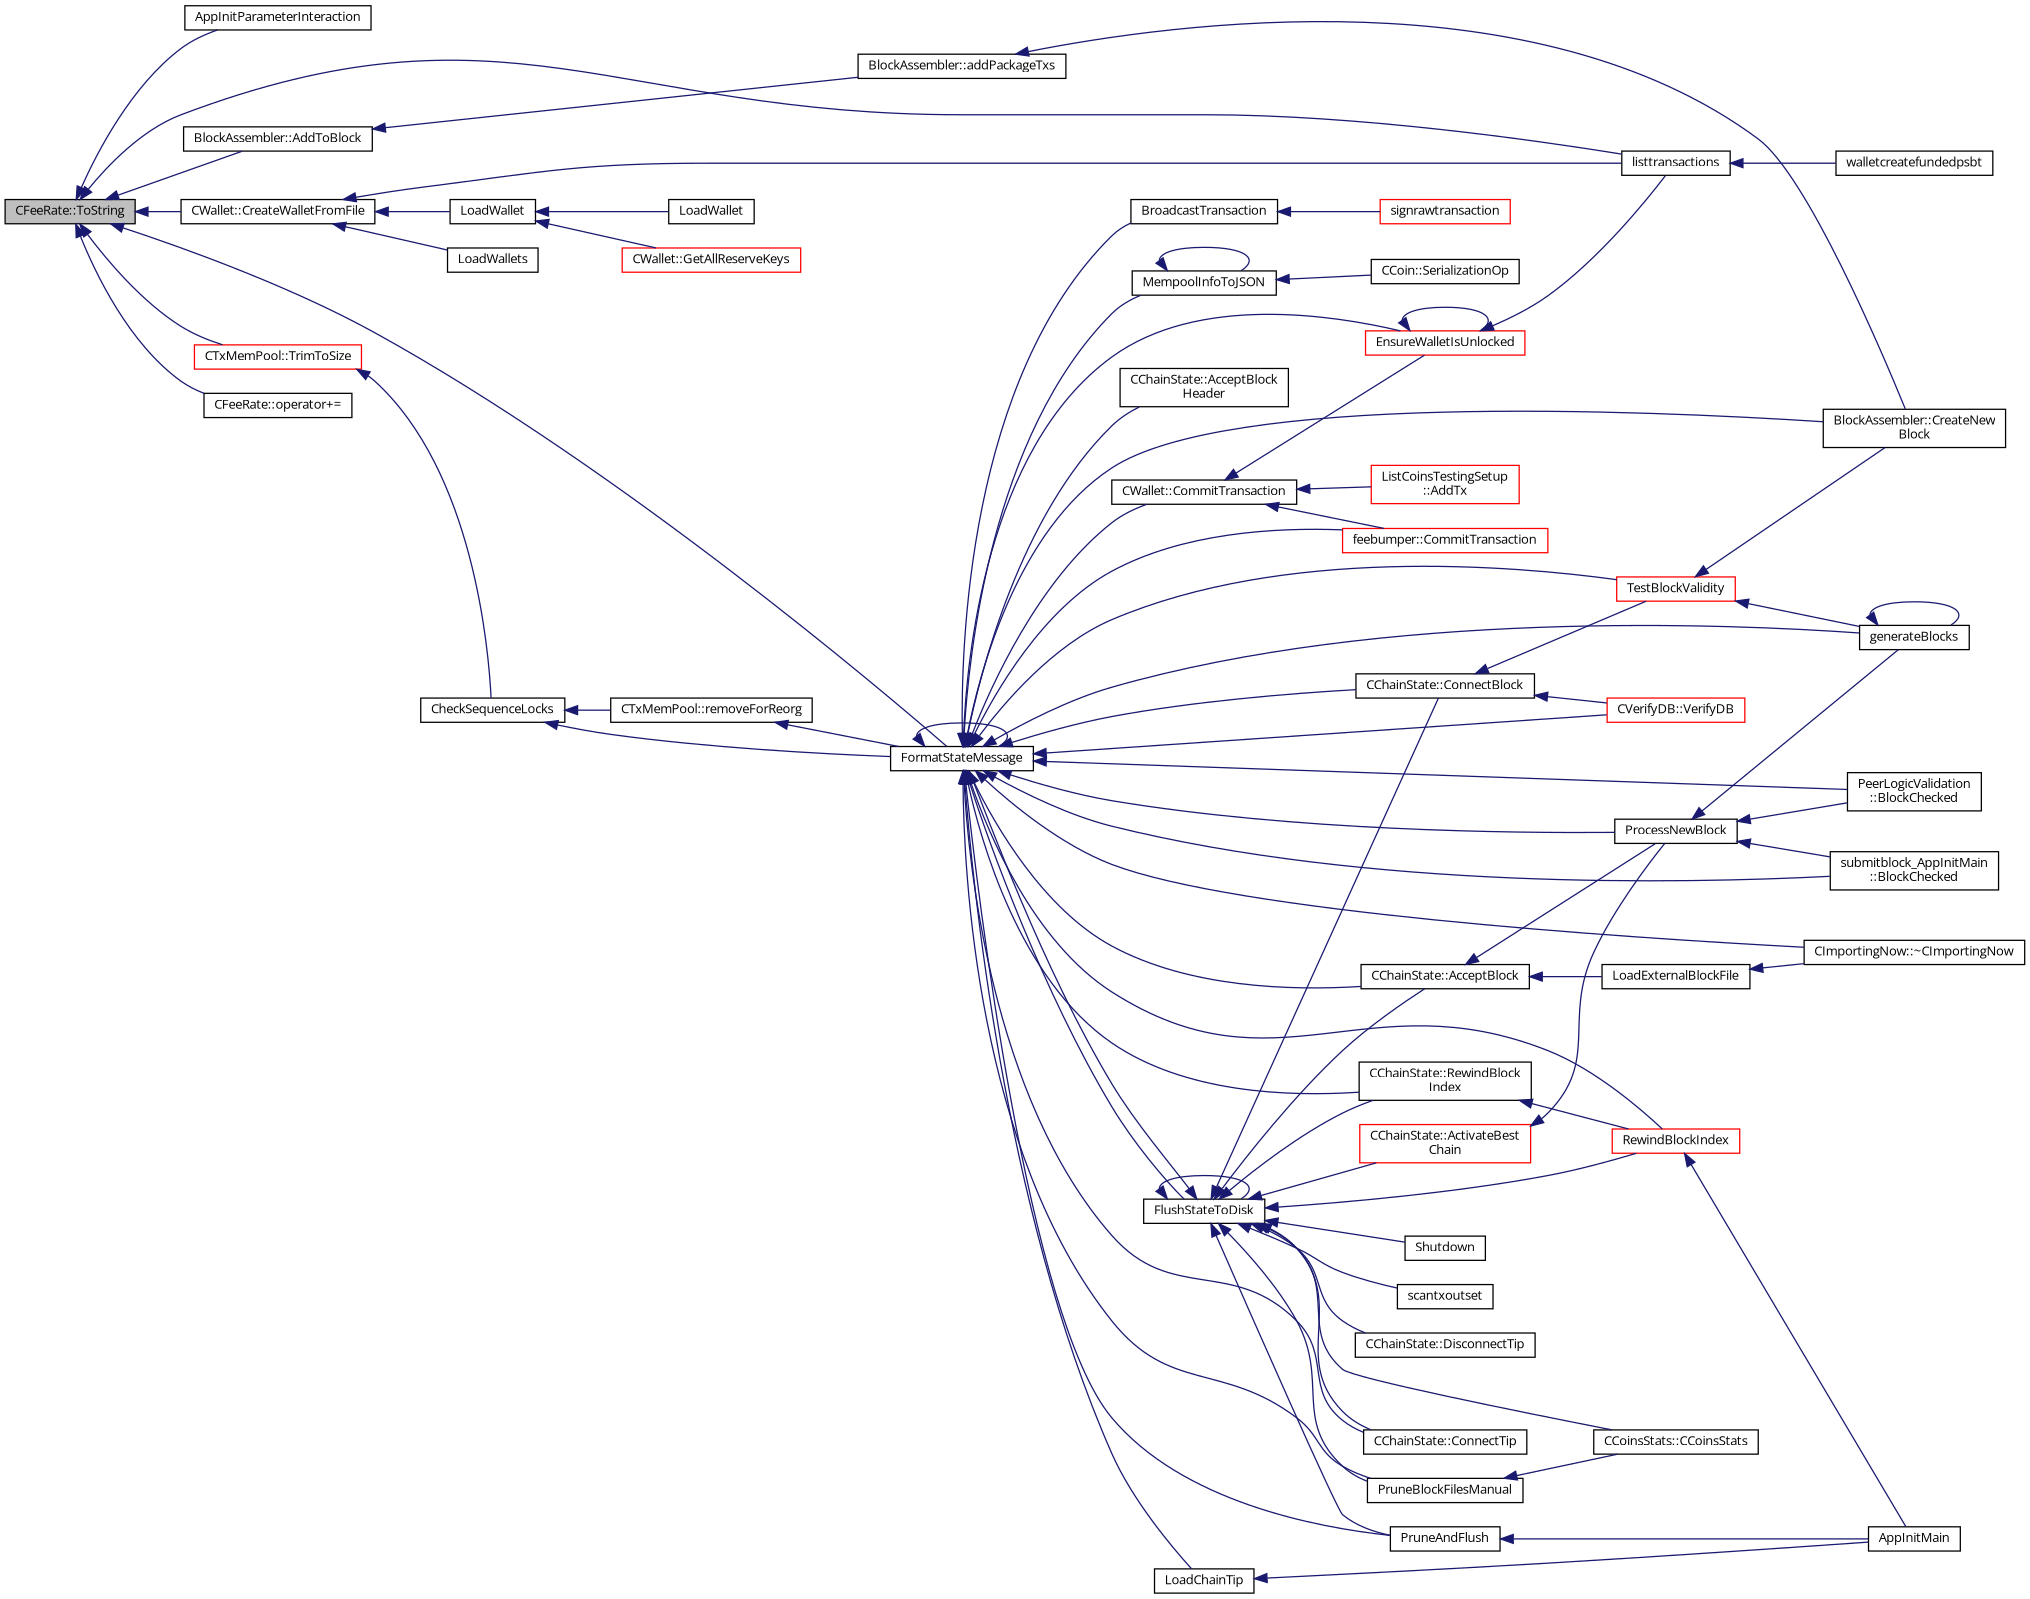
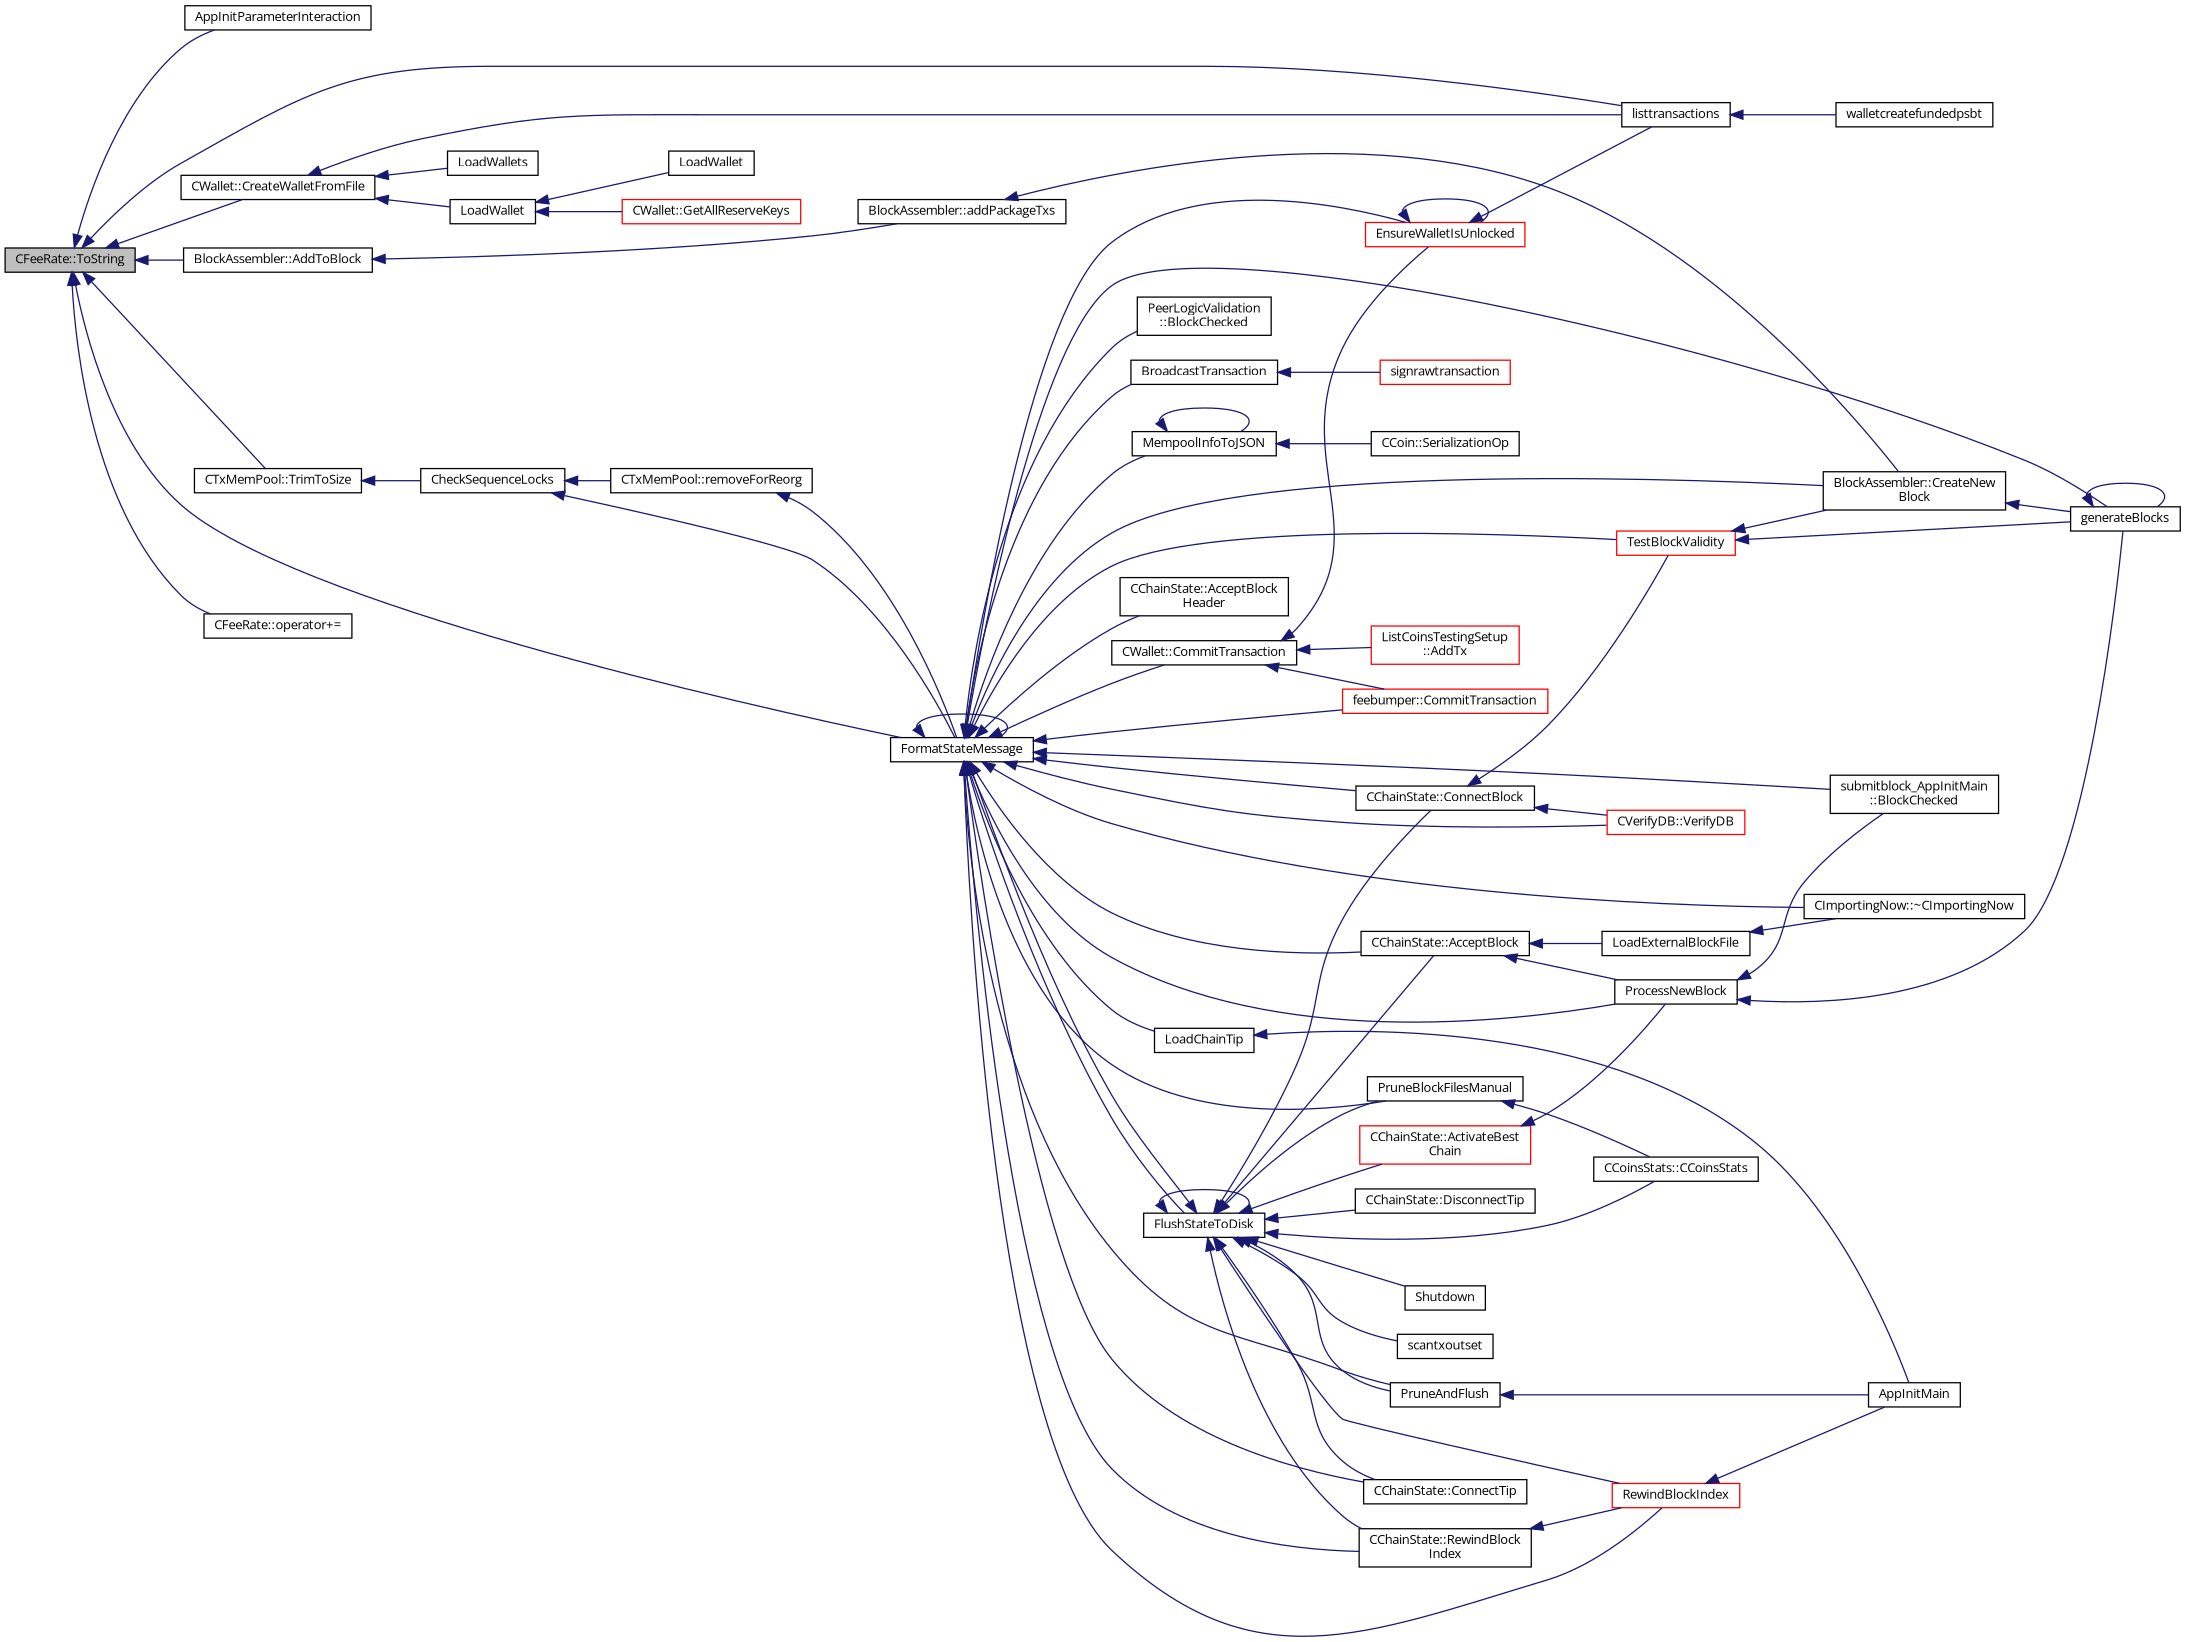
(278, 357) -> (278, 481)
none -> (2045, 508)
(1799, 811) -> none
